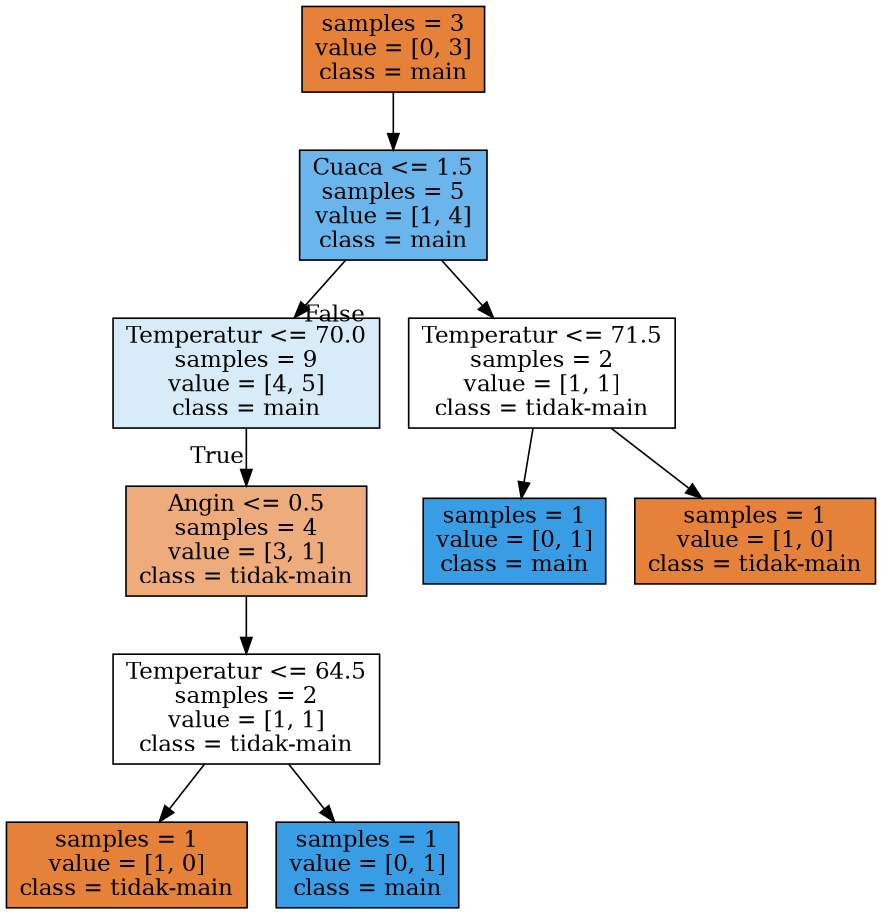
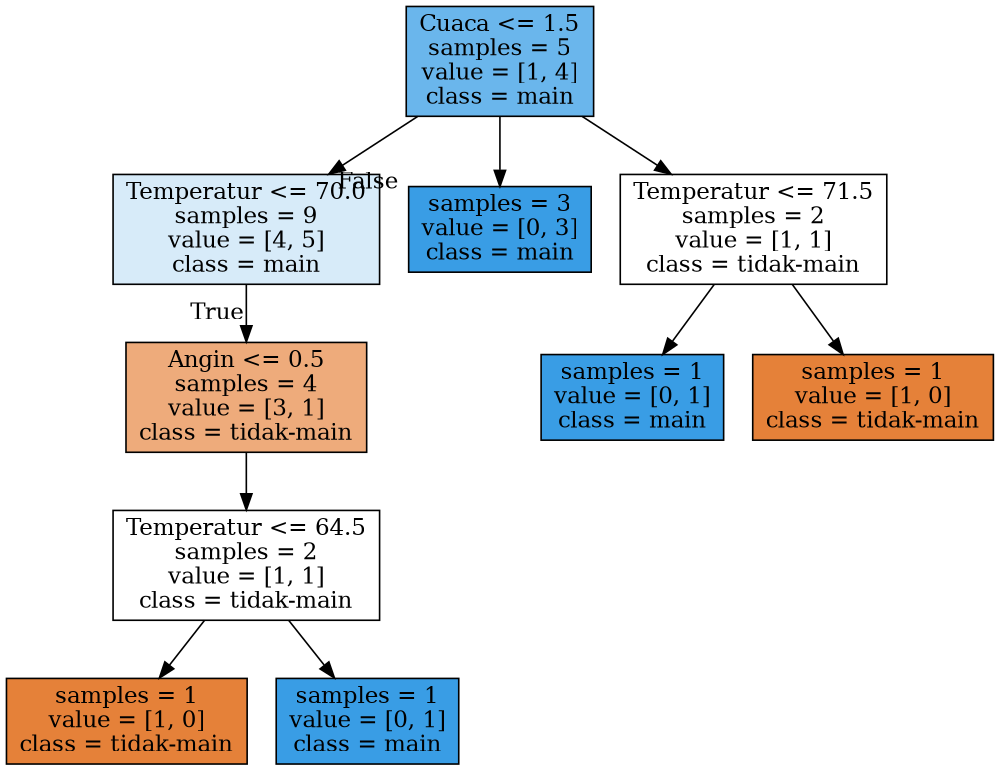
(393, 49) -> (500, 229)
(393, 113) -> (500, 143)
